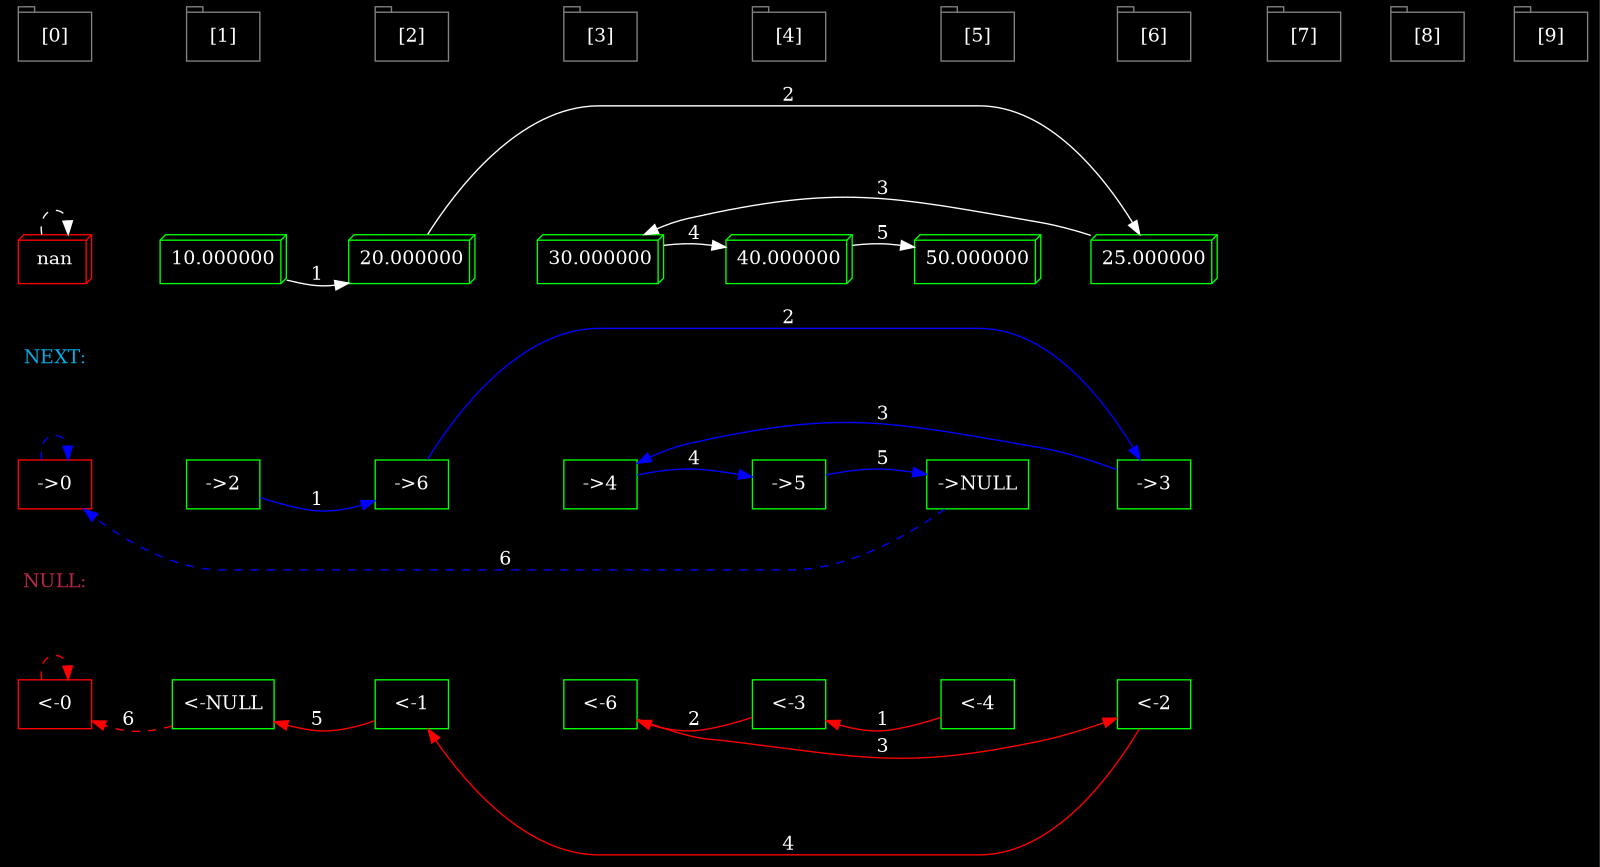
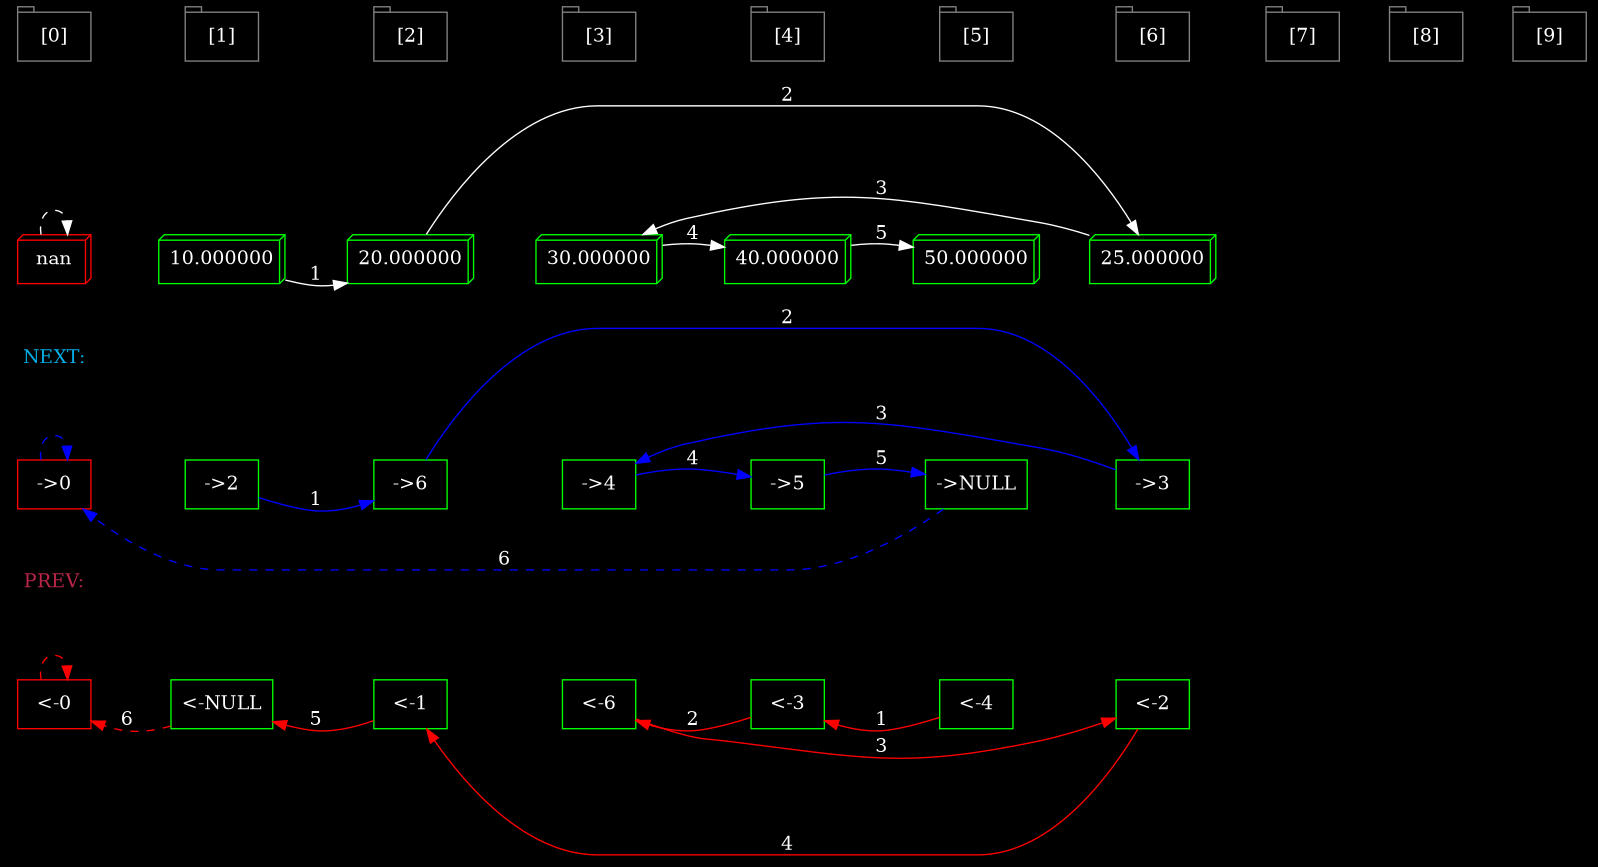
(55, 582) -> (54, 582)
